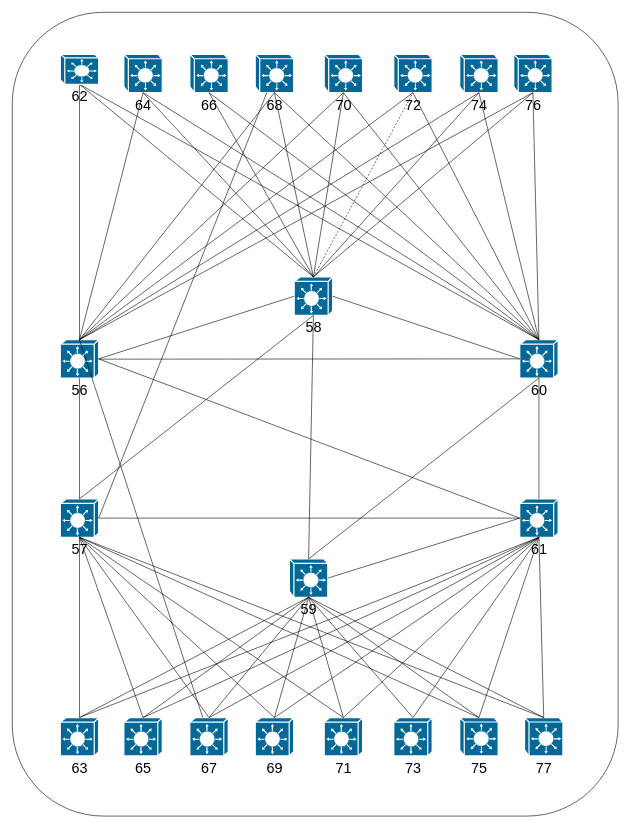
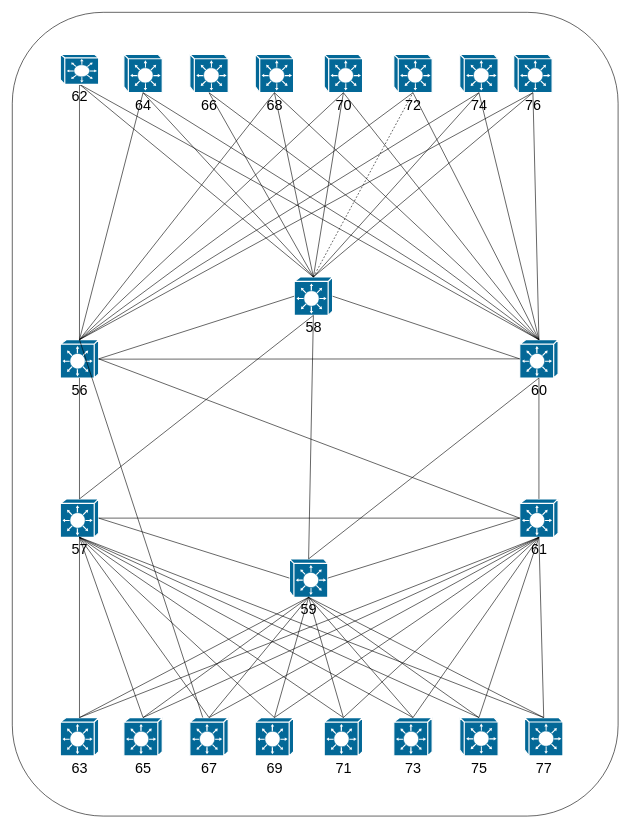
(163, 355) -> (196, 549)
none -> (190, 597)
